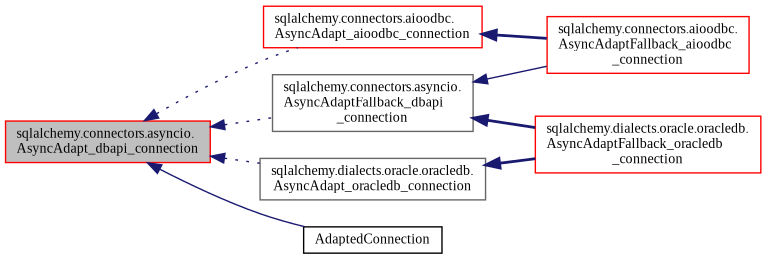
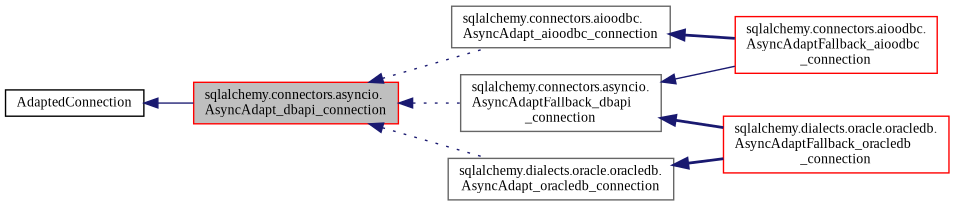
(373, 27) -> (561, 27)
(231, 202) -> (176, 103)
